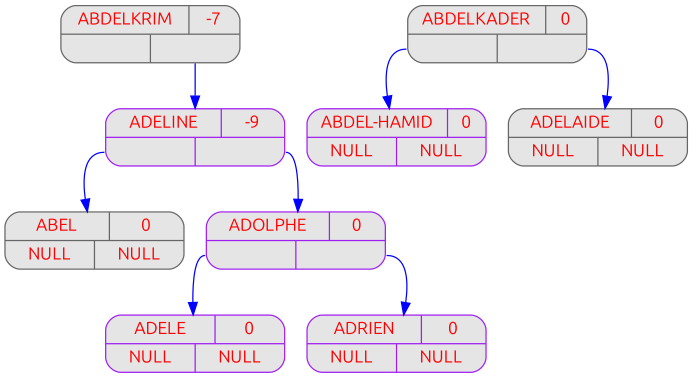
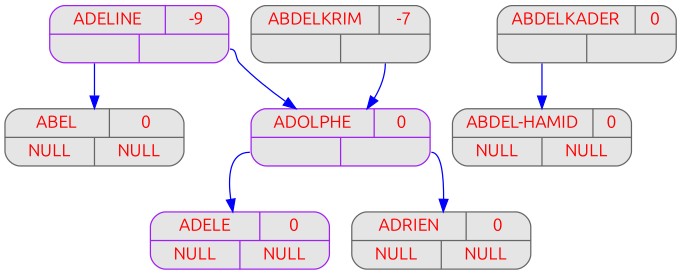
(195, 80) -> (382, 82)
(397, 137) -> (542, 137)
(598, 137) -> none
(397, 344) -> (441, 241)
